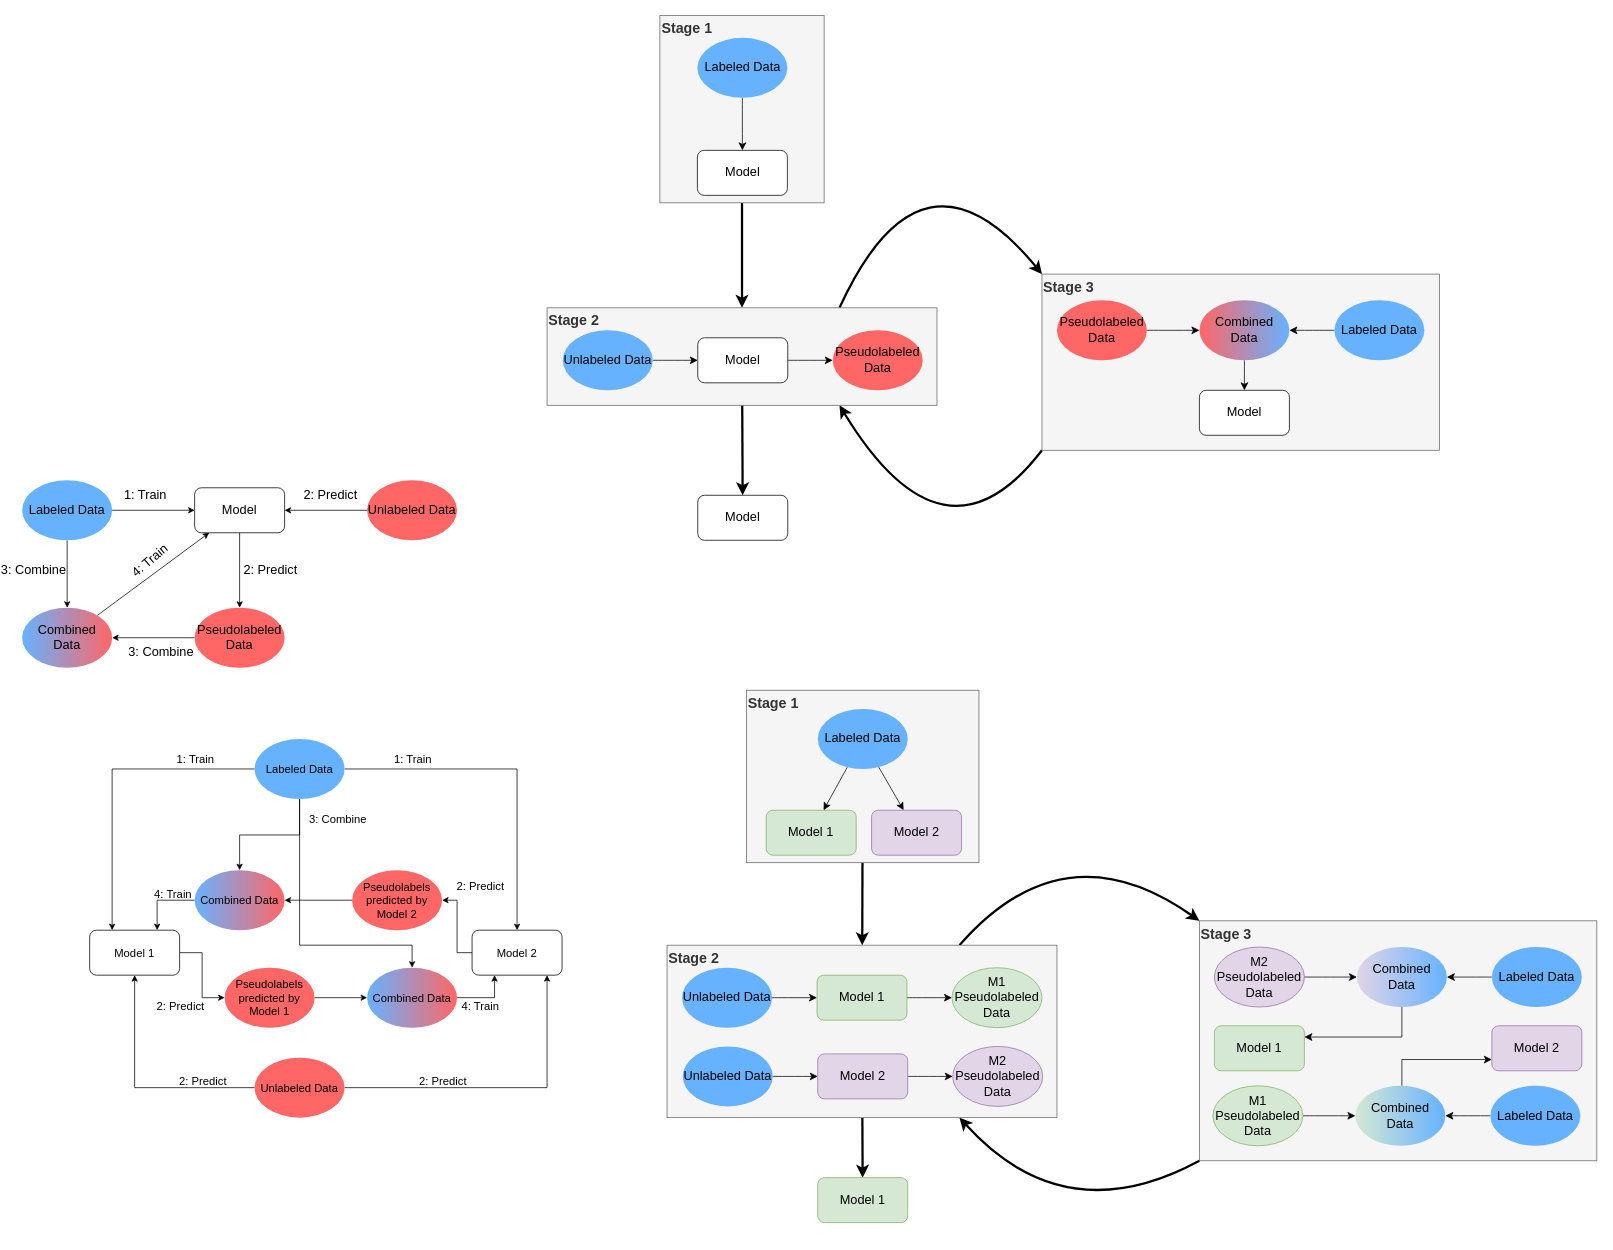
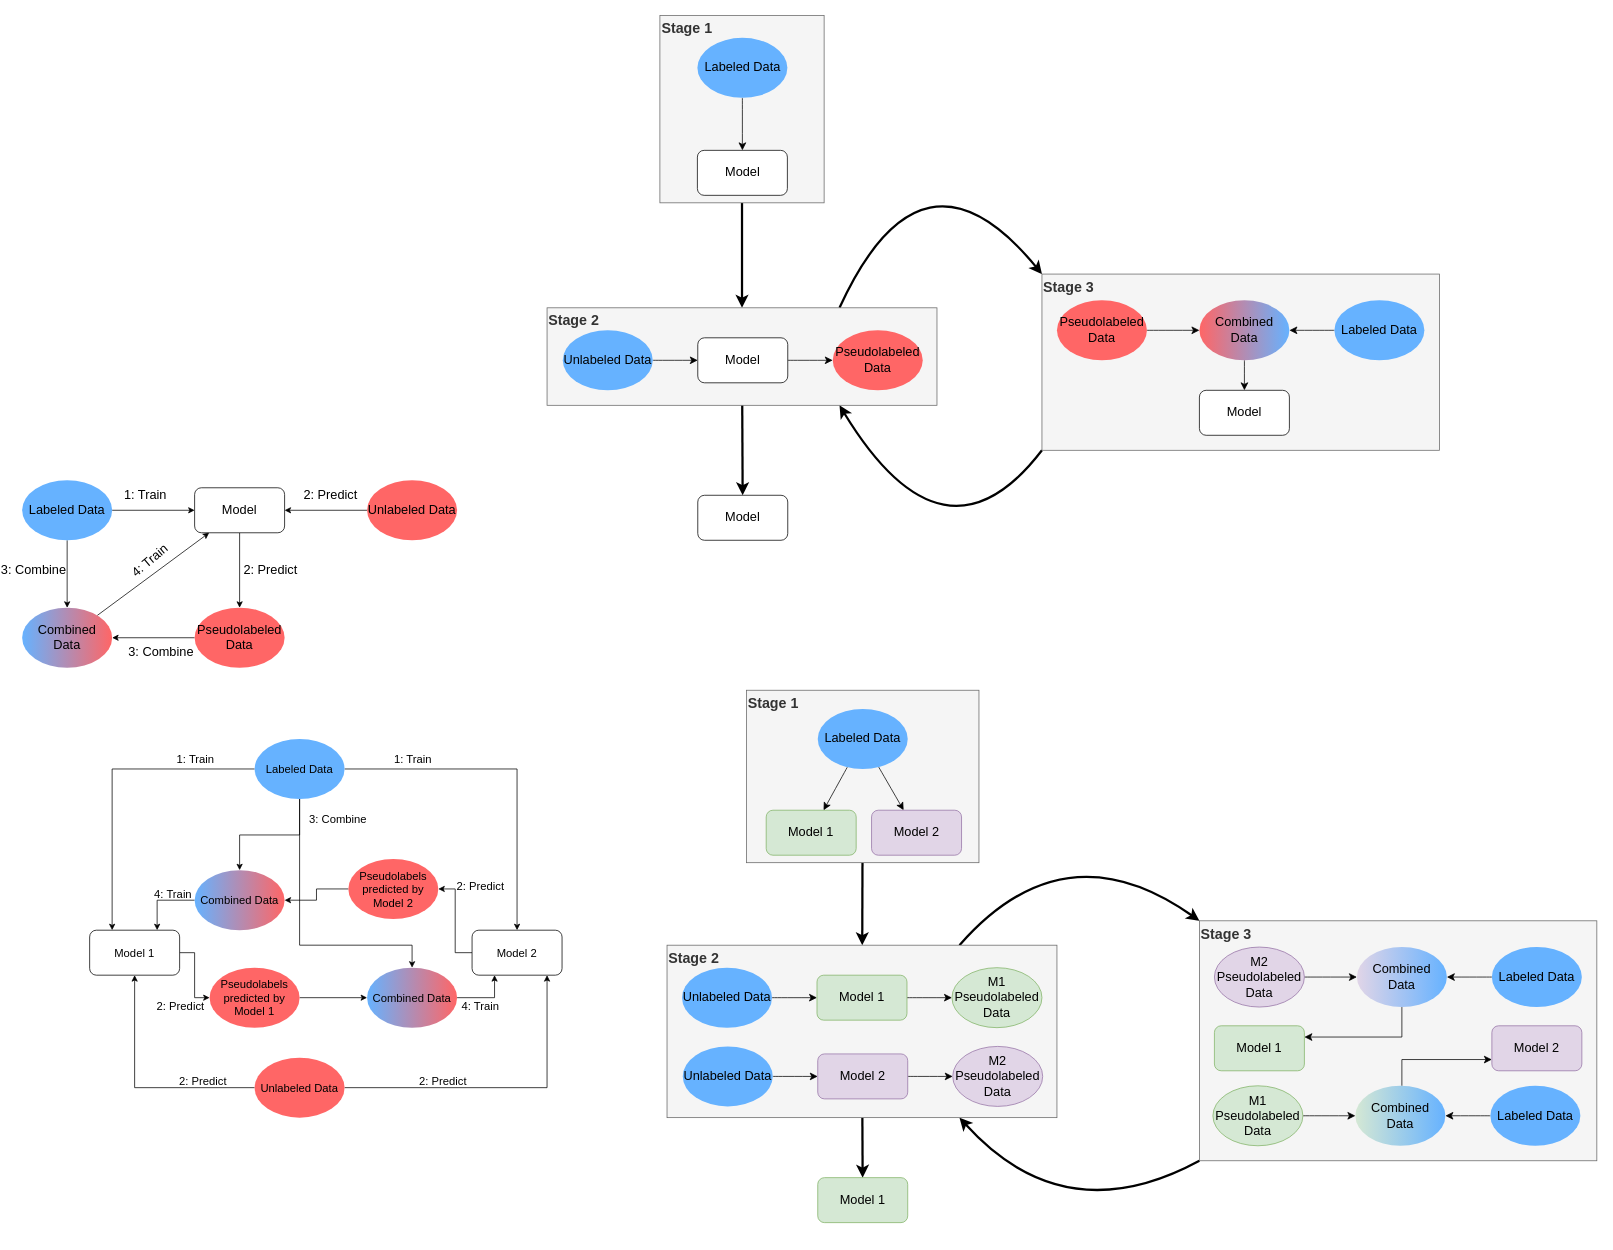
(397, 900) -> (393, 889)
(270, 998) -> (255, 998)
